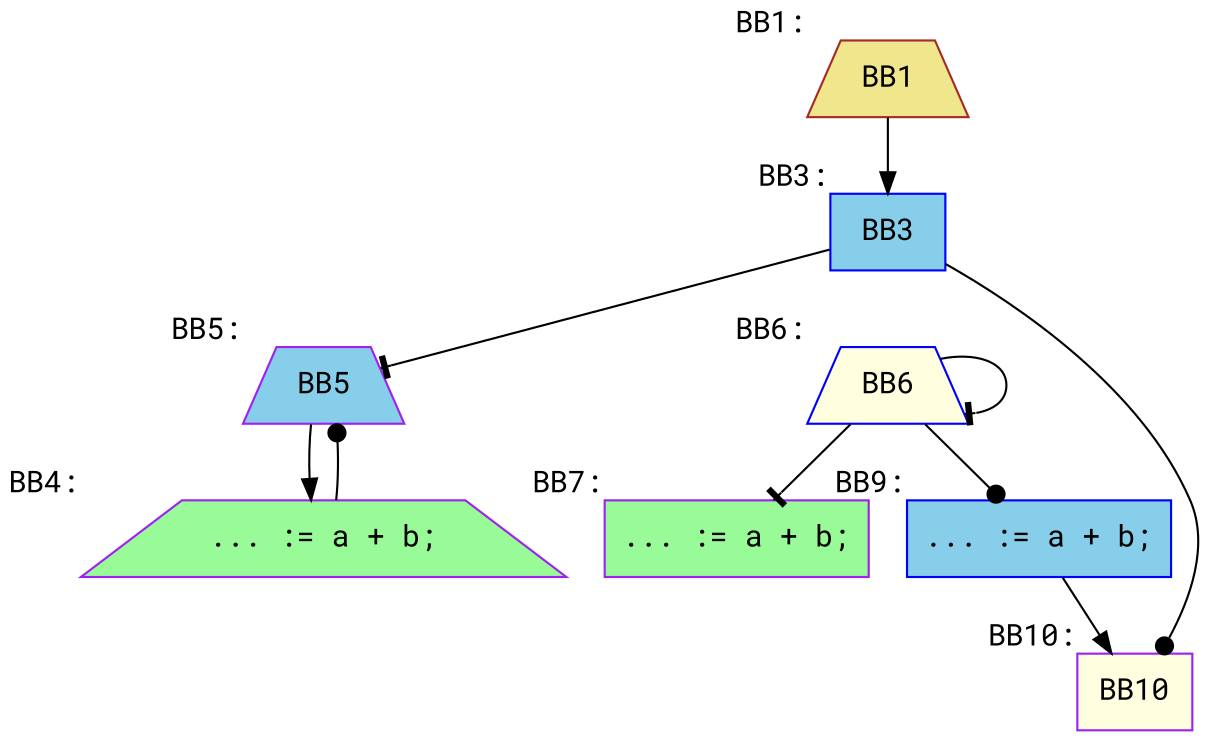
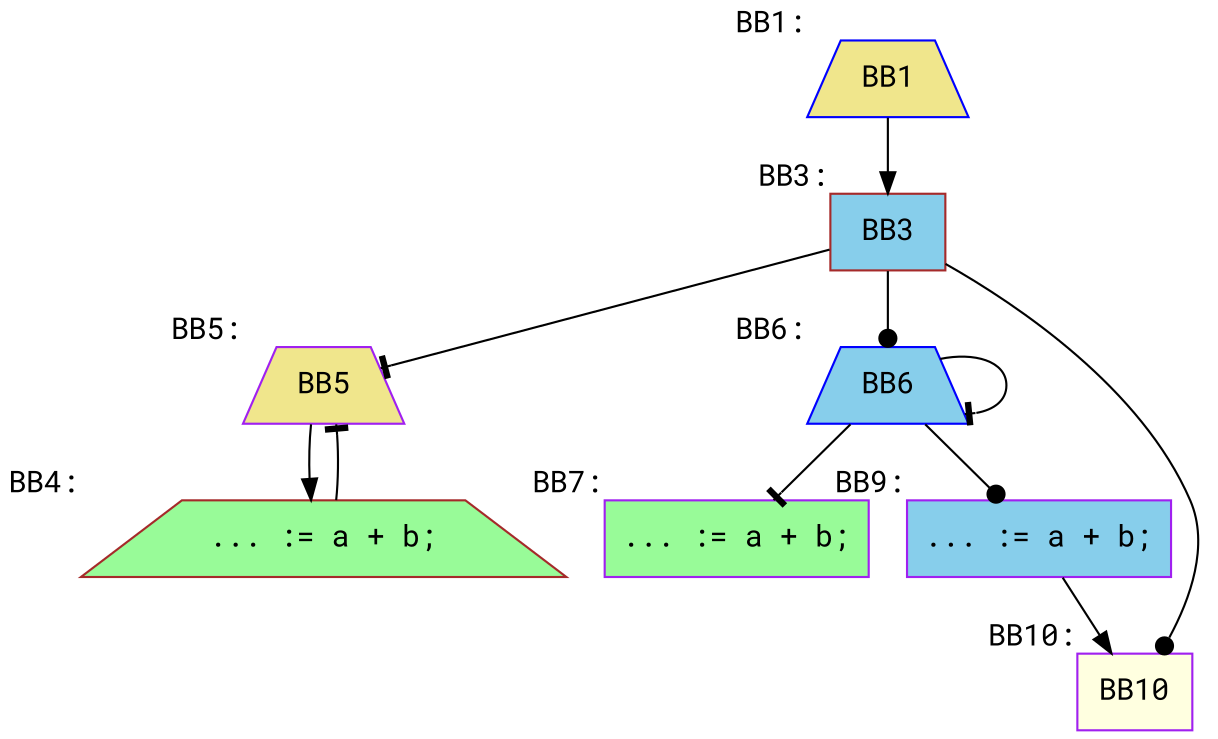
(888, 79) -> (888, 79)
(888, 232) -> (888, 232)
none -> (888, 300)
(324, 385) -> (324, 385)
(888, 385) -> (888, 385)
(338, 468) -> (338, 468)
(324, 539) -> (324, 539)
(1039, 539) -> (1039, 539)
